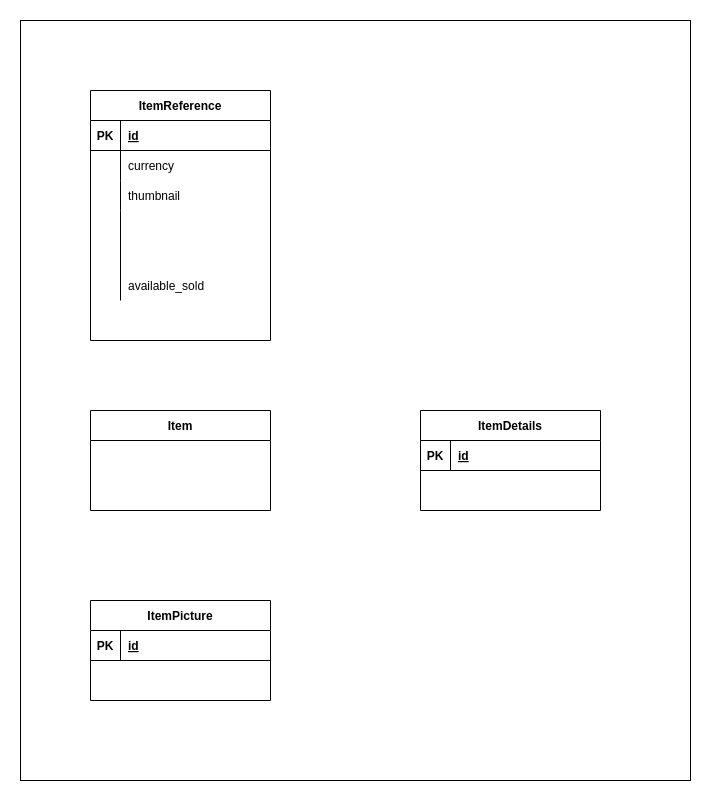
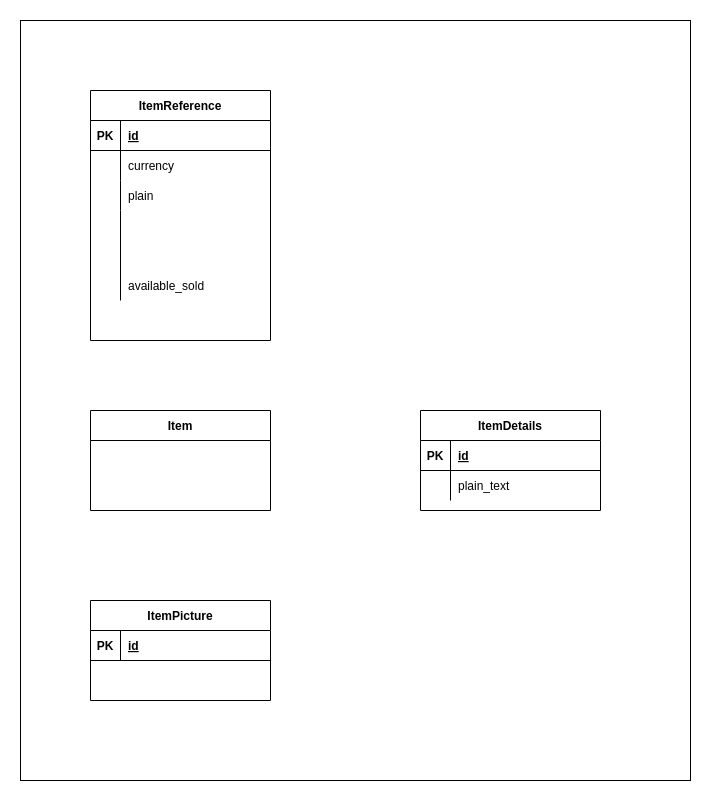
(155, 196) -> (142, 196)
none -> (526, 486)
